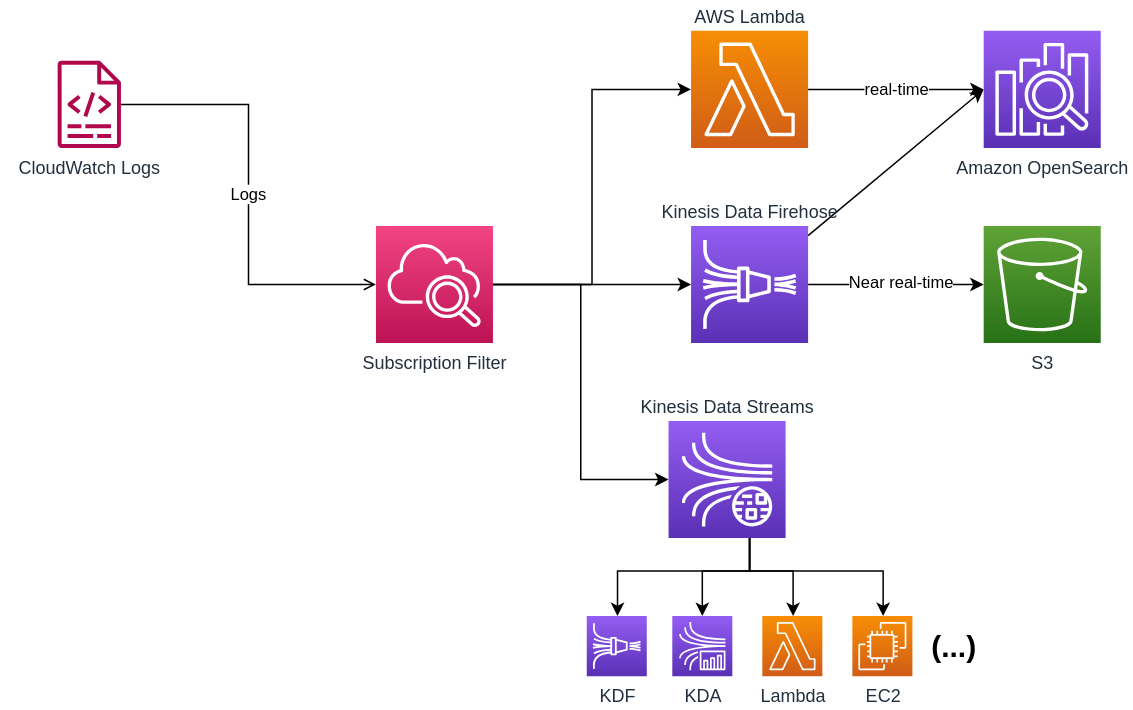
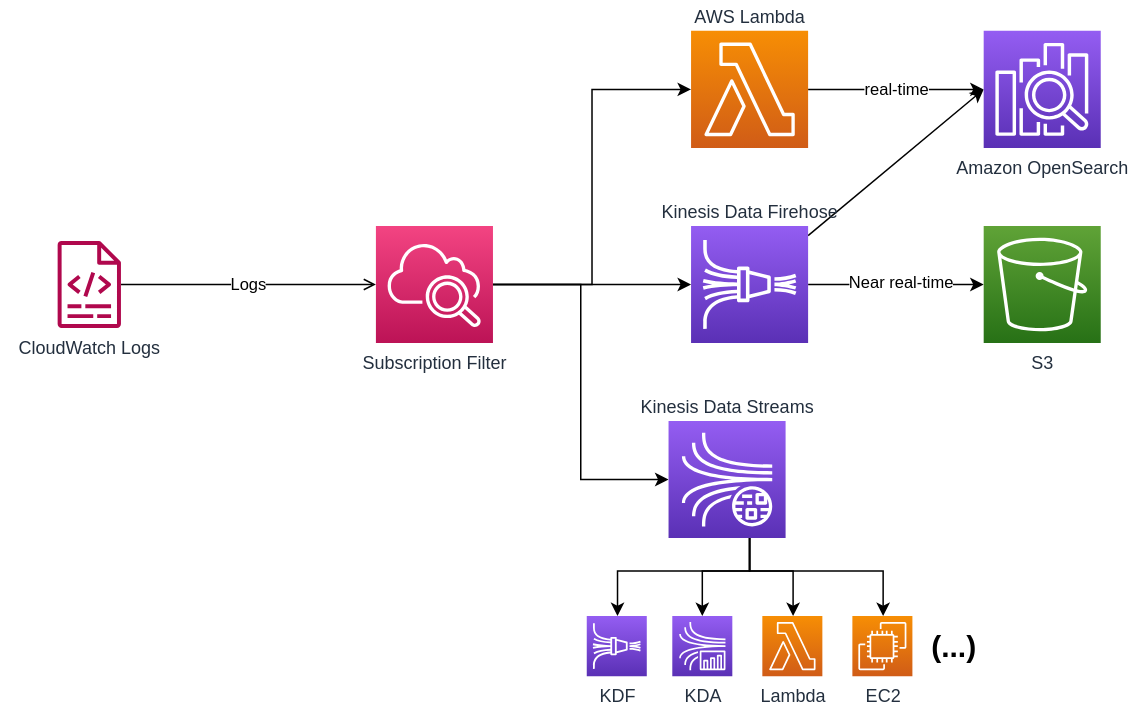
(89, 104) -> (89, 284)
